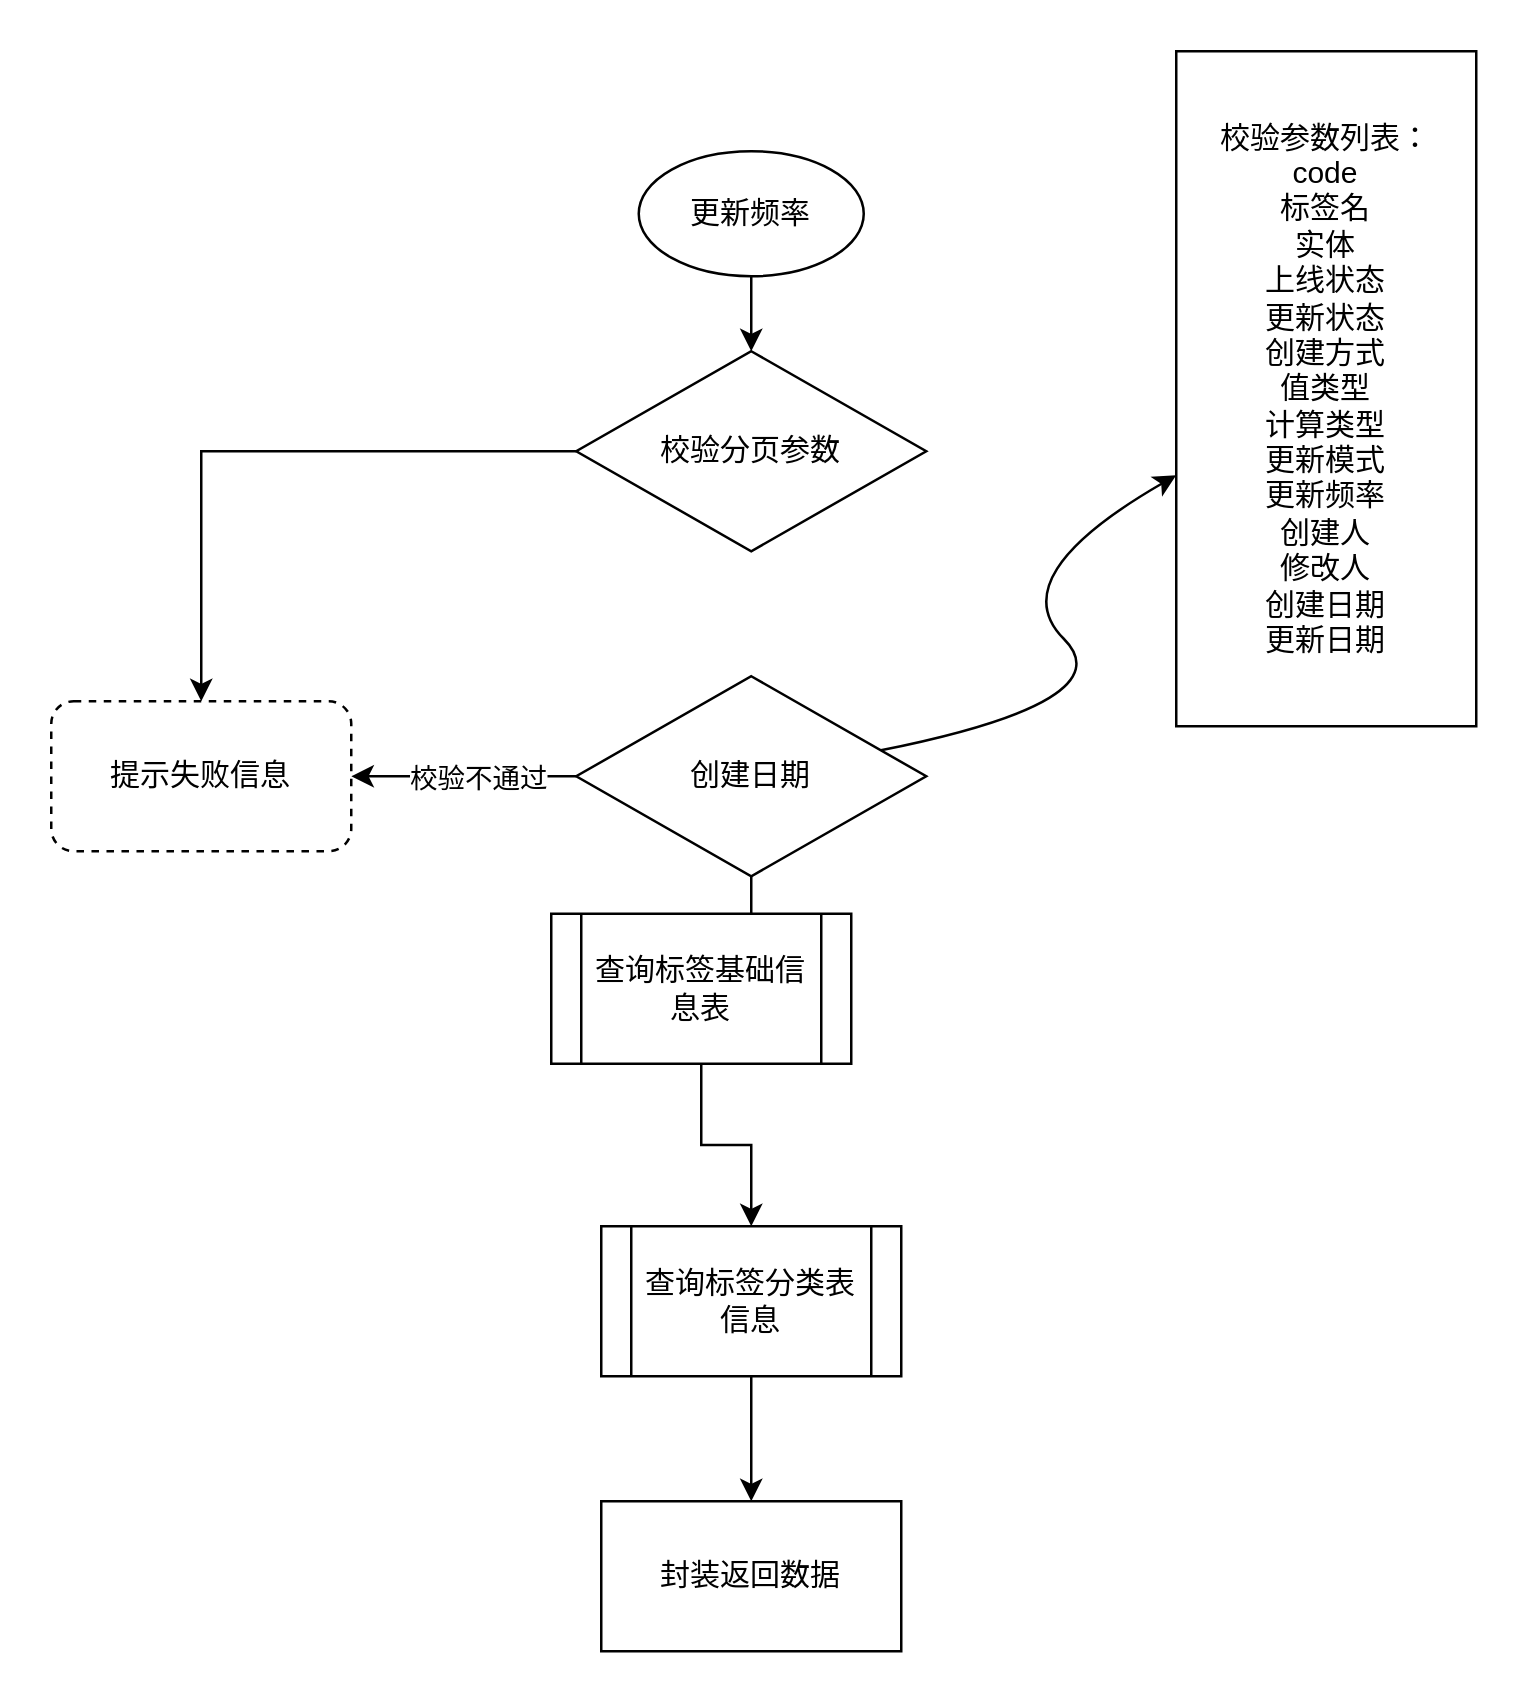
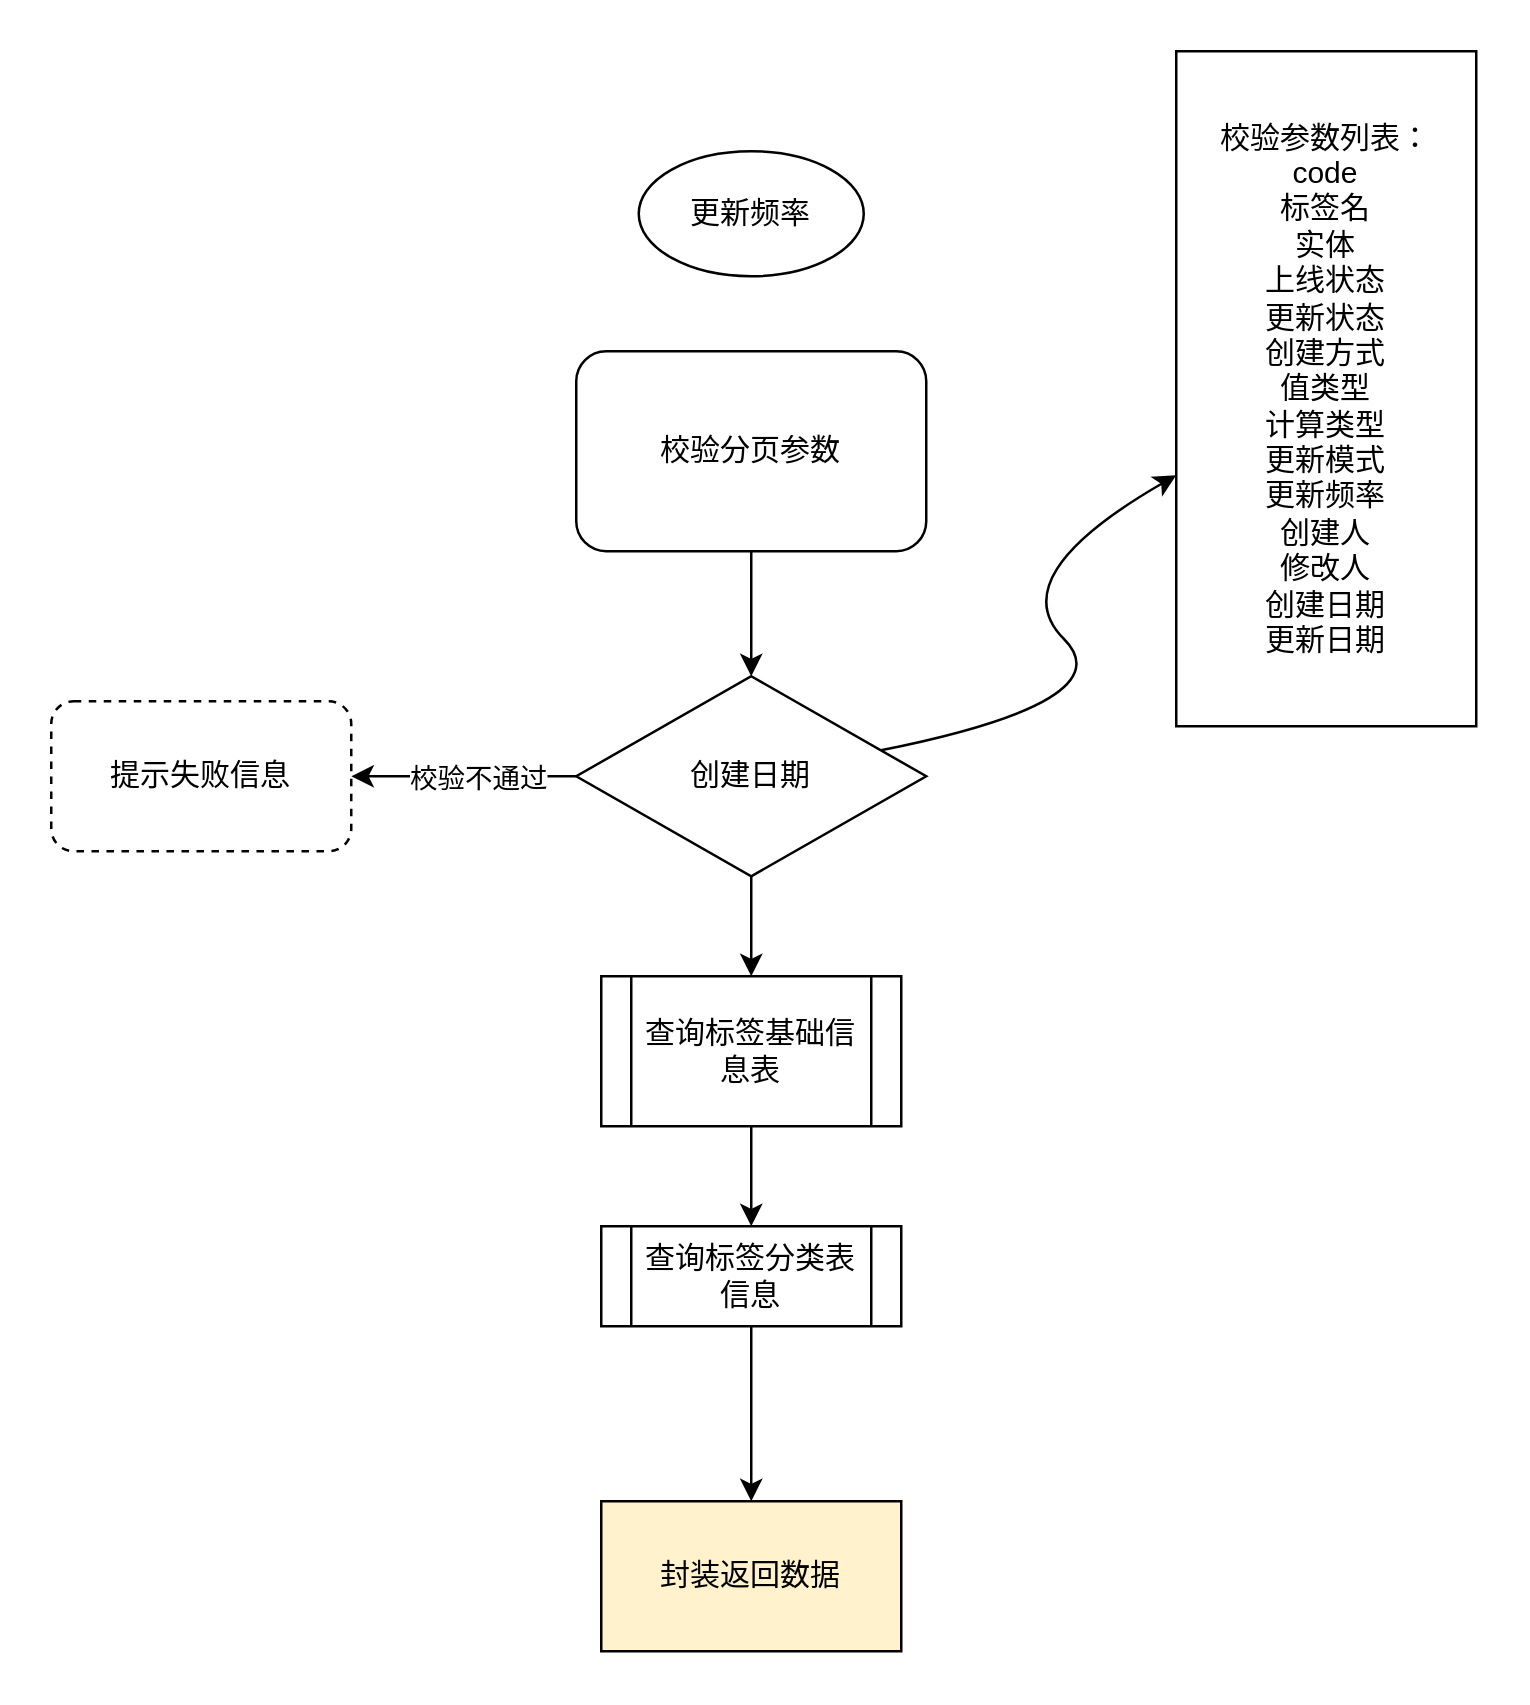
(751, 322) -> none
(272, 451) -> (751, 605)
(751, 451) -> (751, 451)
(701, 989) -> (751, 1051)
(751, 1301) -> (751, 1276)
(751, 1576) -> (751, 1576)
